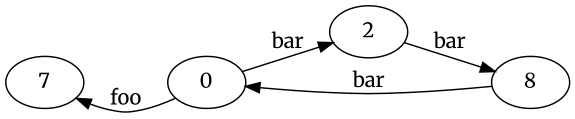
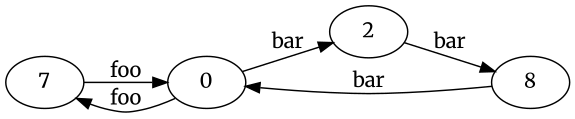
none -> (118, 82)
